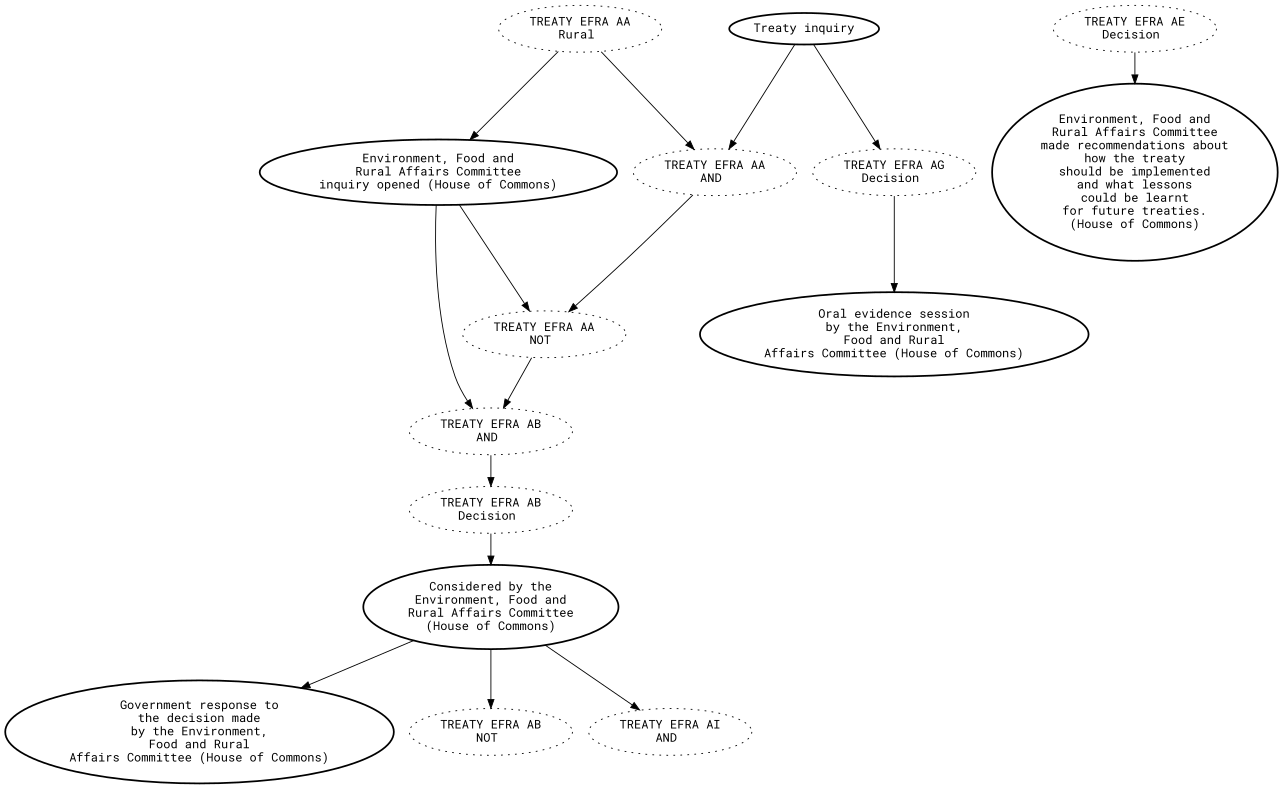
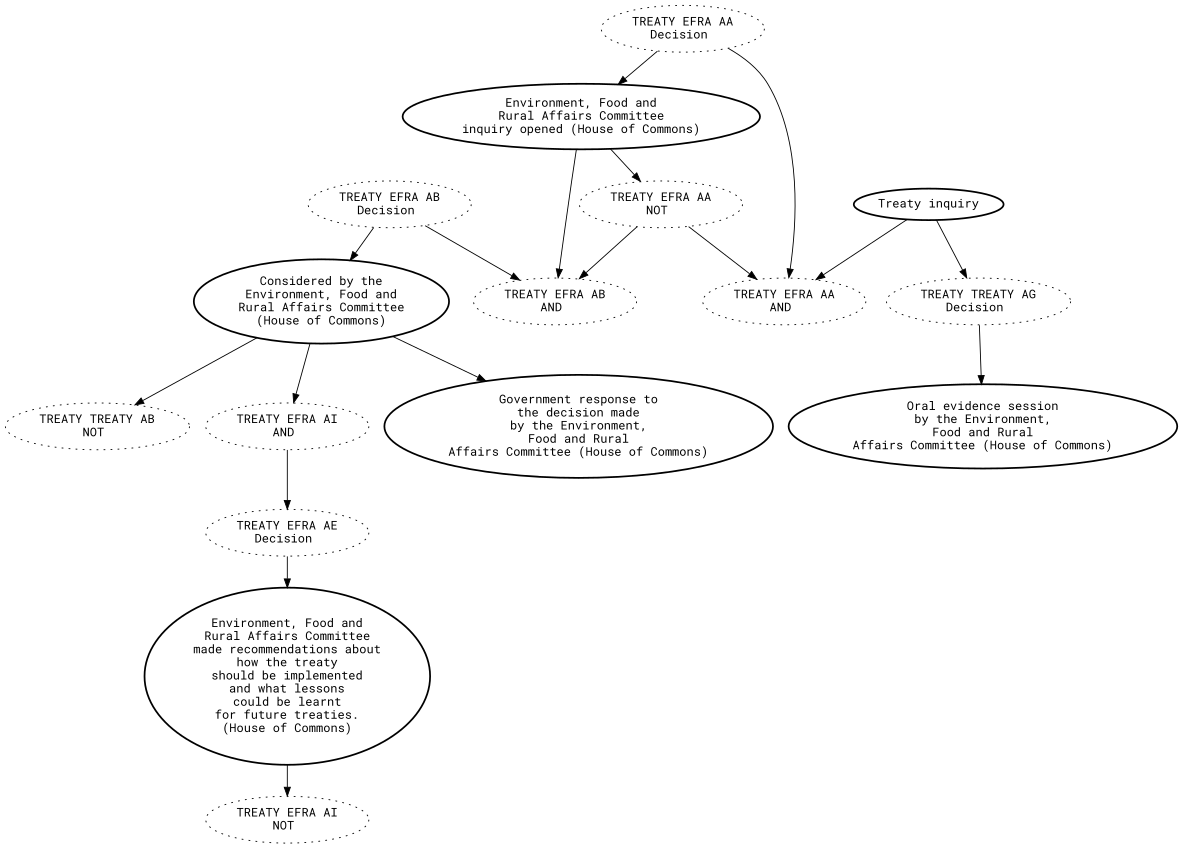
(580, 29) -> (683, 29)
(894, 172) -> (979, 301)
(635, 251) -> (719, 250)
(491, 466) -> (469, 251)
none -> (287, 475)
(491, 732) -> (97, 426)
none -> (287, 820)
